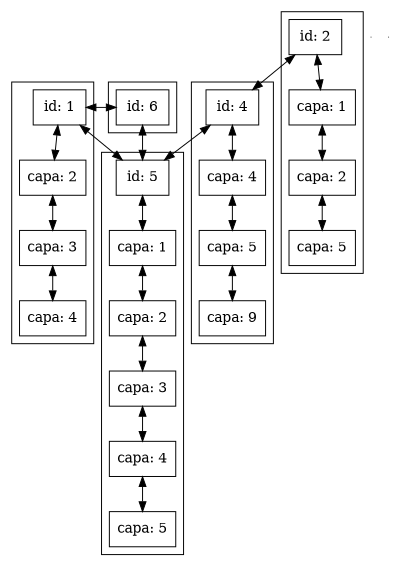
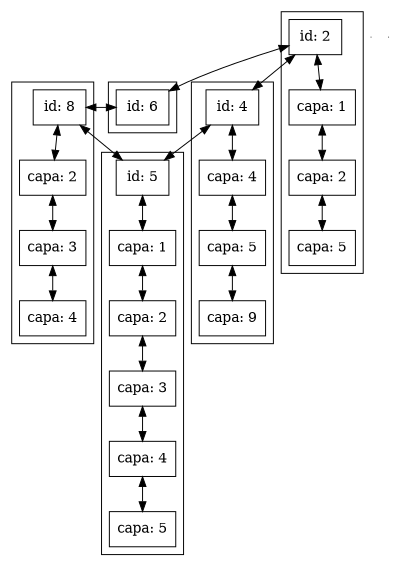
(60, 107) -> (60, 107)
(143, 142) -> (228, 66)
